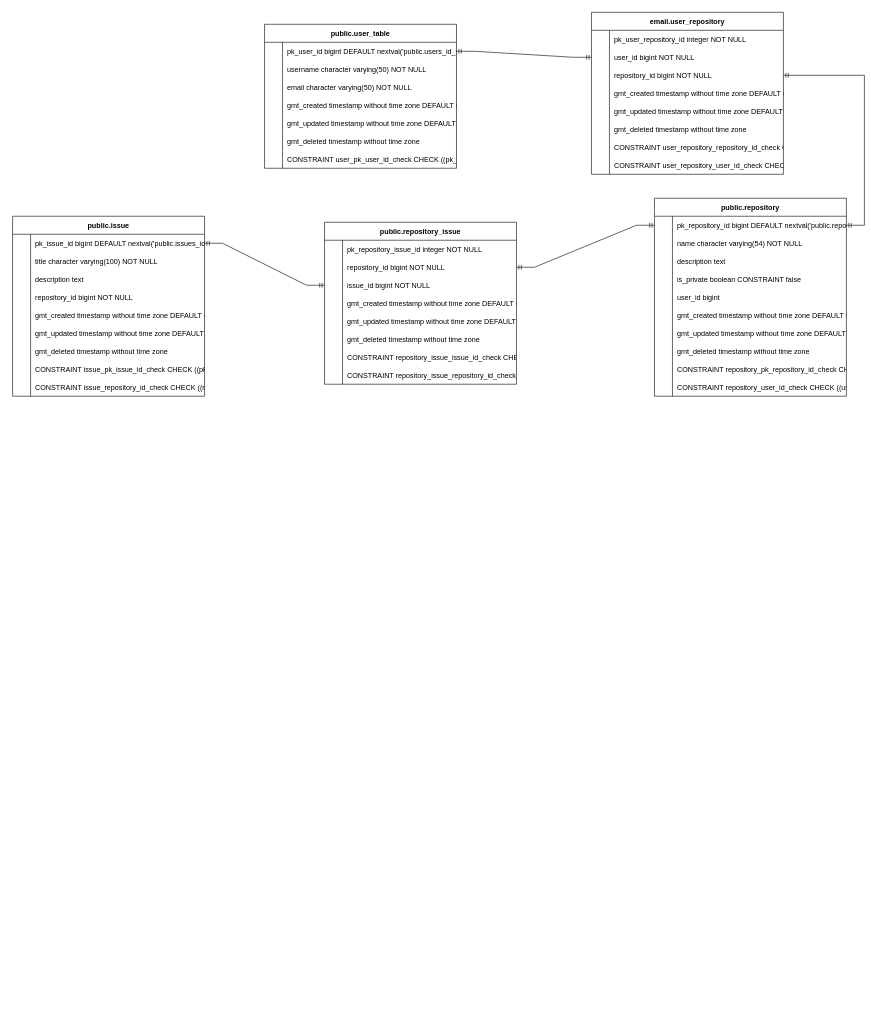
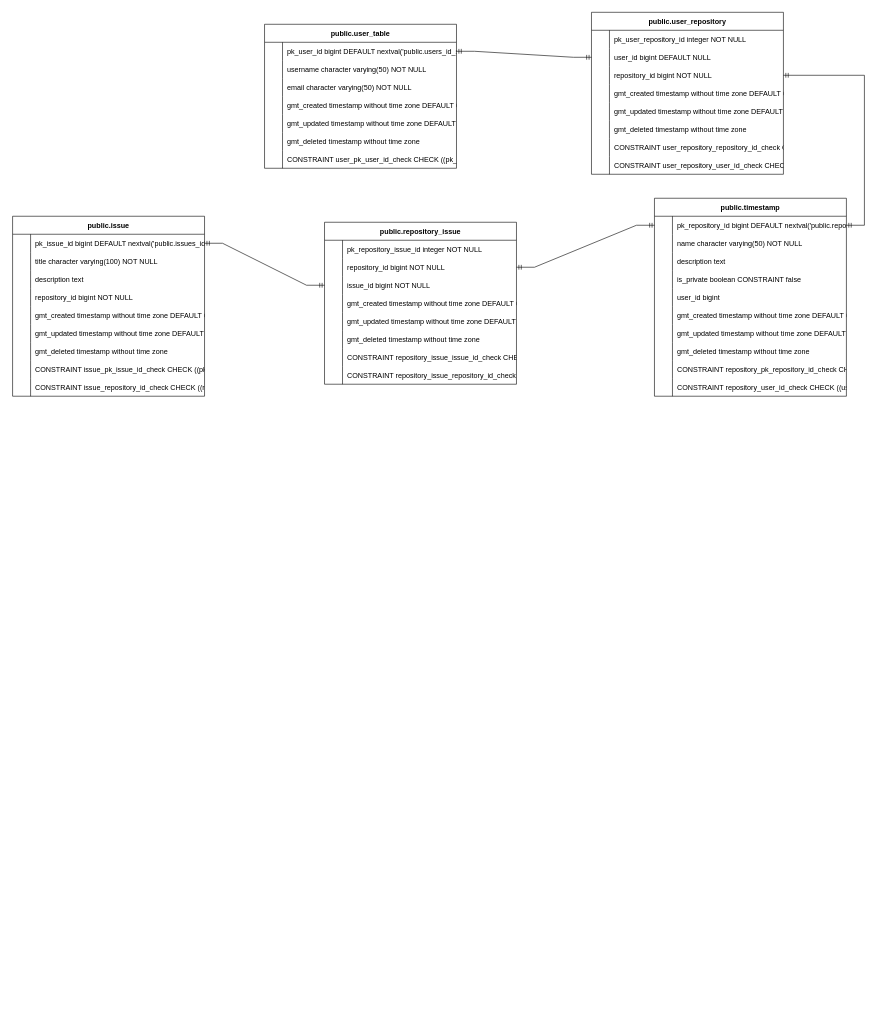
(687, 22) -> (687, 22)
(655, 58) -> (663, 58)
(750, 208) -> (750, 208)
(743, 244) -> (743, 244)
